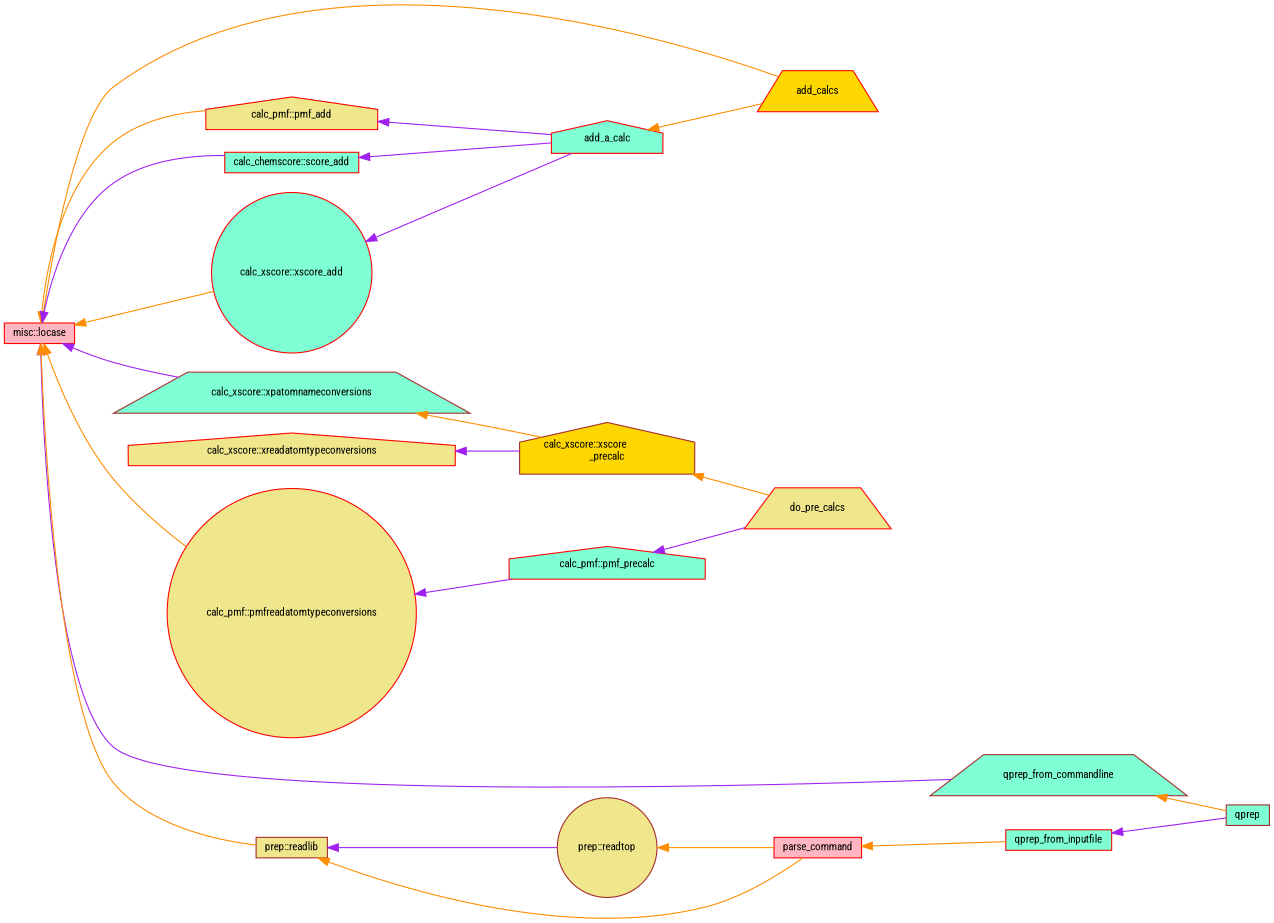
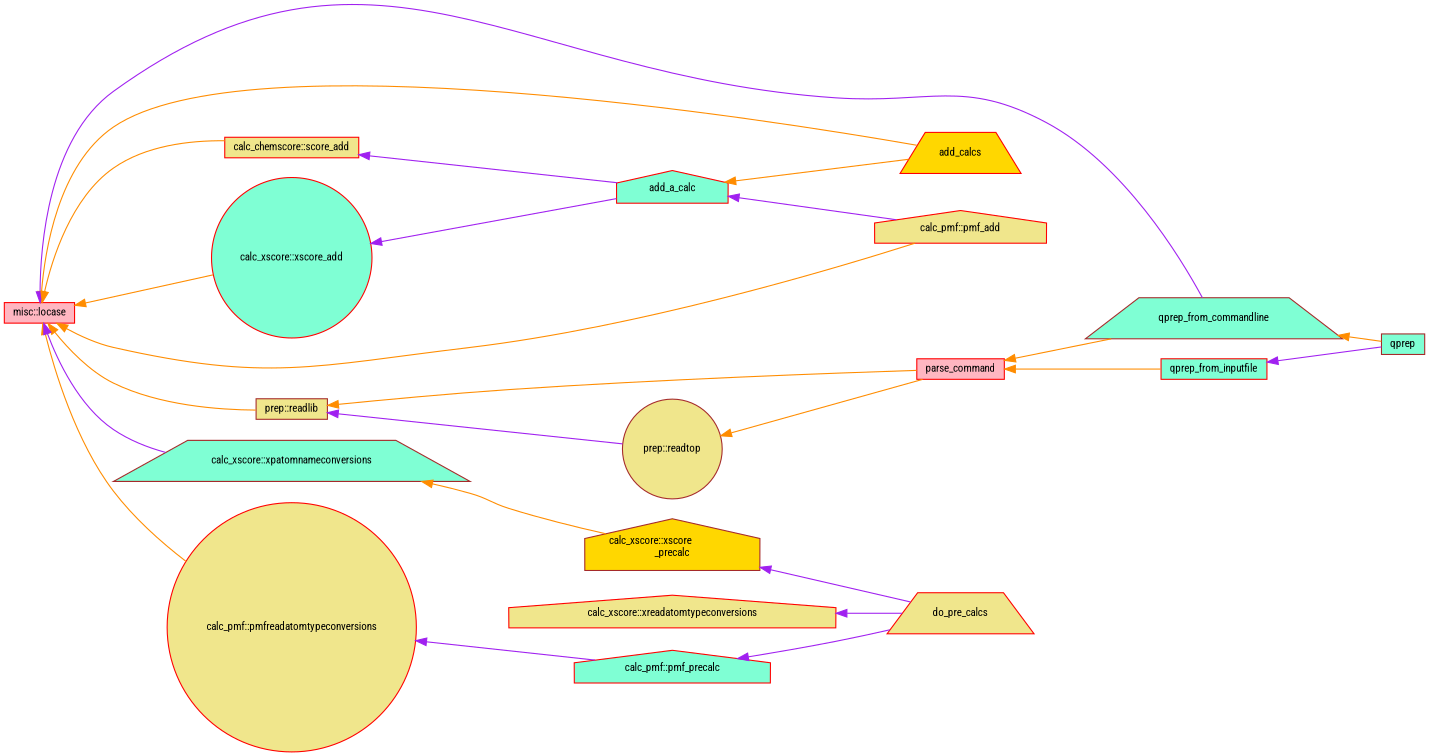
(470, 128) -> (818, 209)
(292, 163) -> (292, 148)
(101, 194) -> (103, 177)
none -> (1063, 349)
(493, 451) -> (875, 613)
(736, 486) -> (841, 586)
